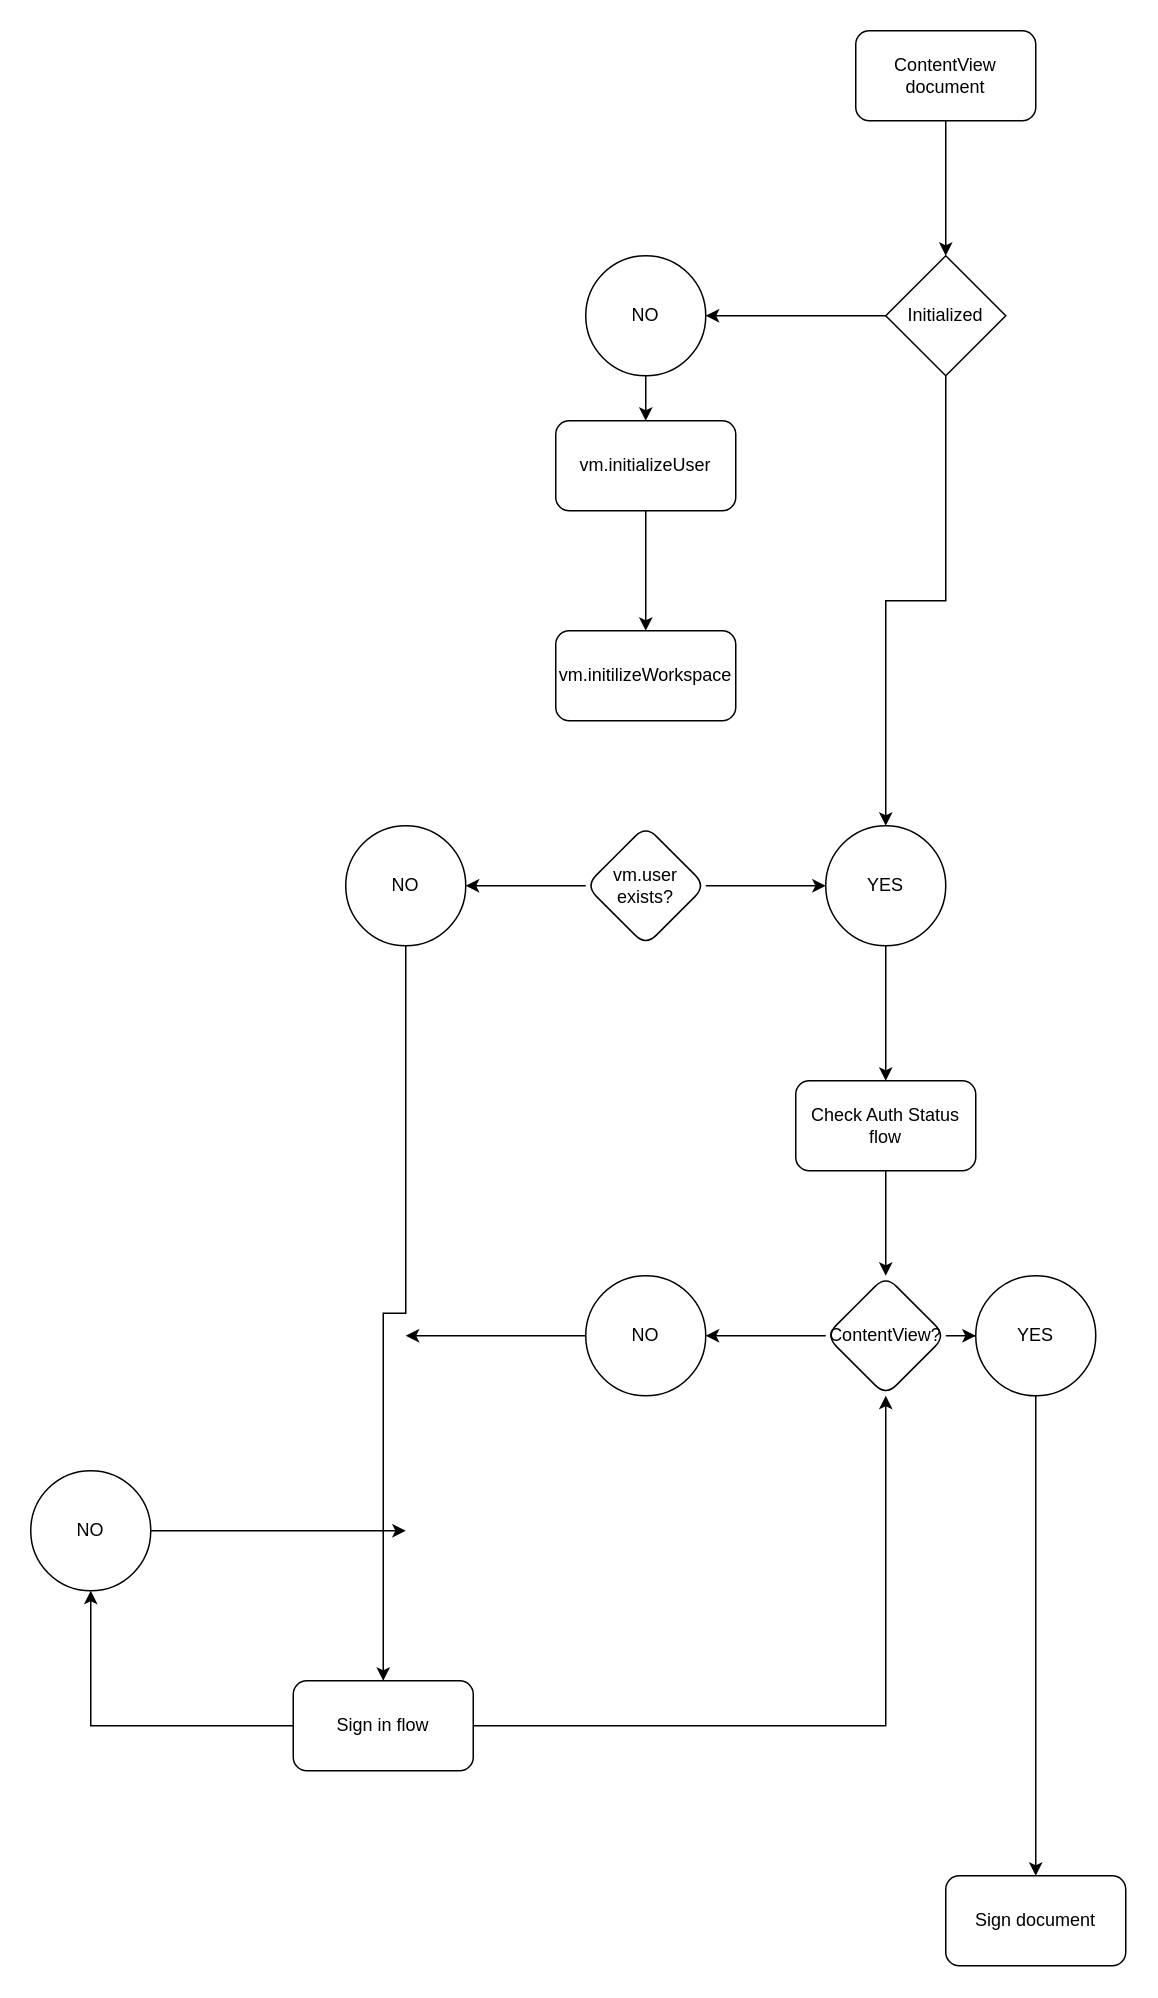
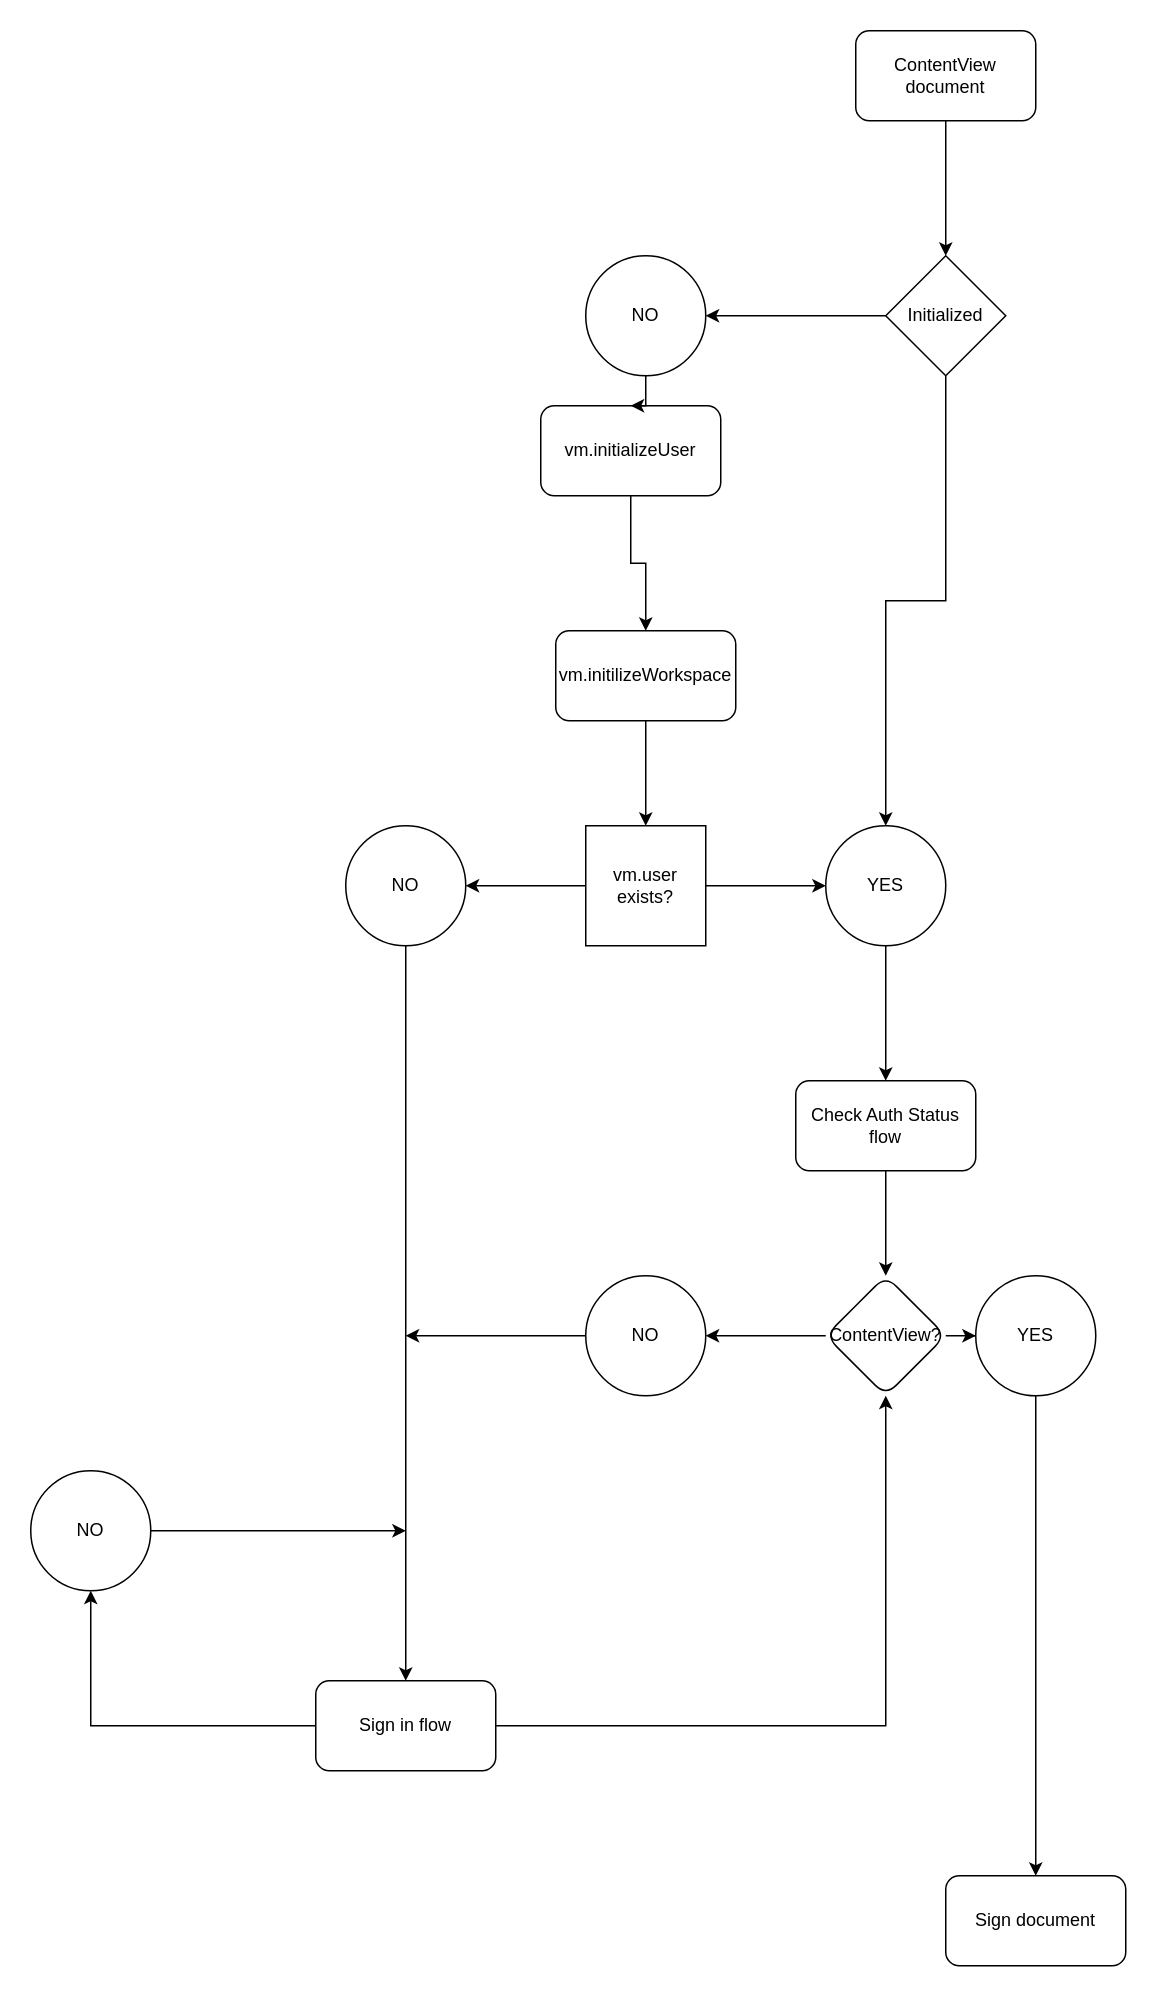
(646, 466) -> (631, 451)
none -> (646, 768)
(646, 886) -> (646, 886)
(383, 1726) -> (406, 1726)
